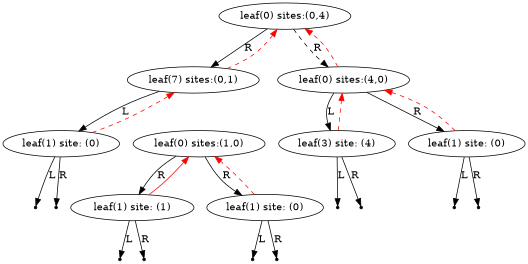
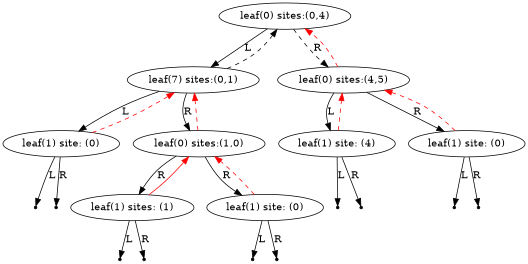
(248, 48) -> (248, 48)
(252, 55) -> (252, 55)
(344, 80) -> (344, 80)
none -> (183, 109)
none -> (197, 116)
(337, 144) -> (337, 144)
(132, 208) -> (132, 208)
